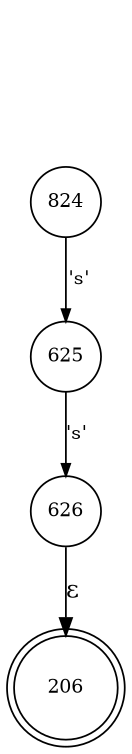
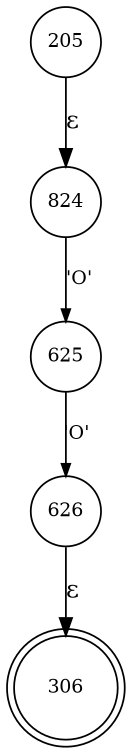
none -> (66, 42)
(80, 279) -> (80, 279)
(77, 434) -> (77, 434)
(66, 688) -> (66, 688)
